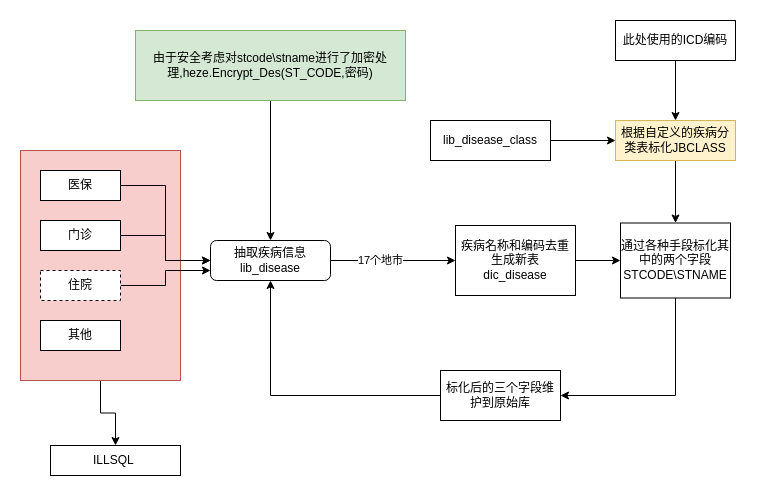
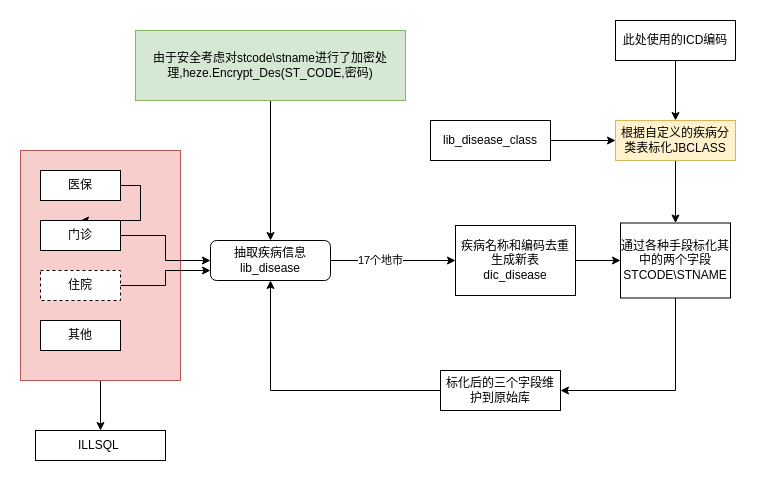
(166, 196) -> (141, 212)
(501, 396) -> (501, 391)
(116, 461) -> (101, 446)
